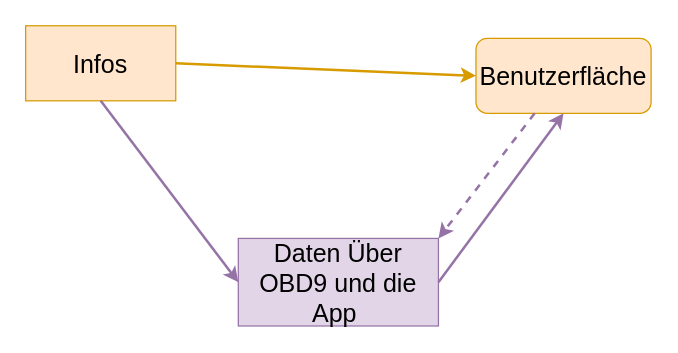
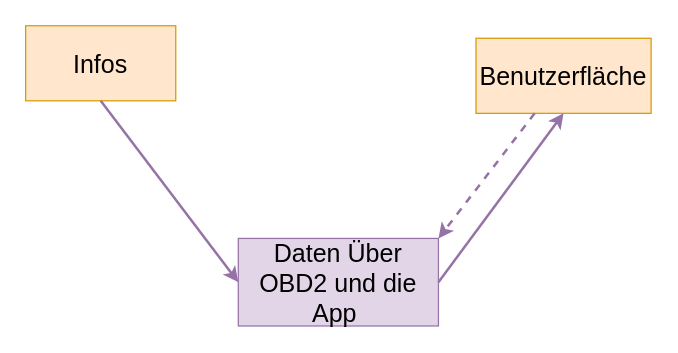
(320, 69) -> none
(563, 76) -> (563, 76)
(338, 282) -> (338, 282)
